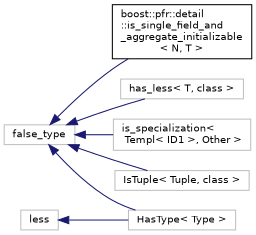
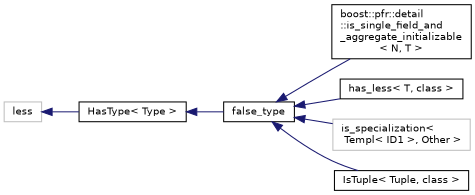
(182, 89) -> (402, 89)
(40, 135) -> (259, 112)
(182, 180) -> (402, 180)
(92, 187) -> (210, 112)
(182, 220) -> (133, 112)
